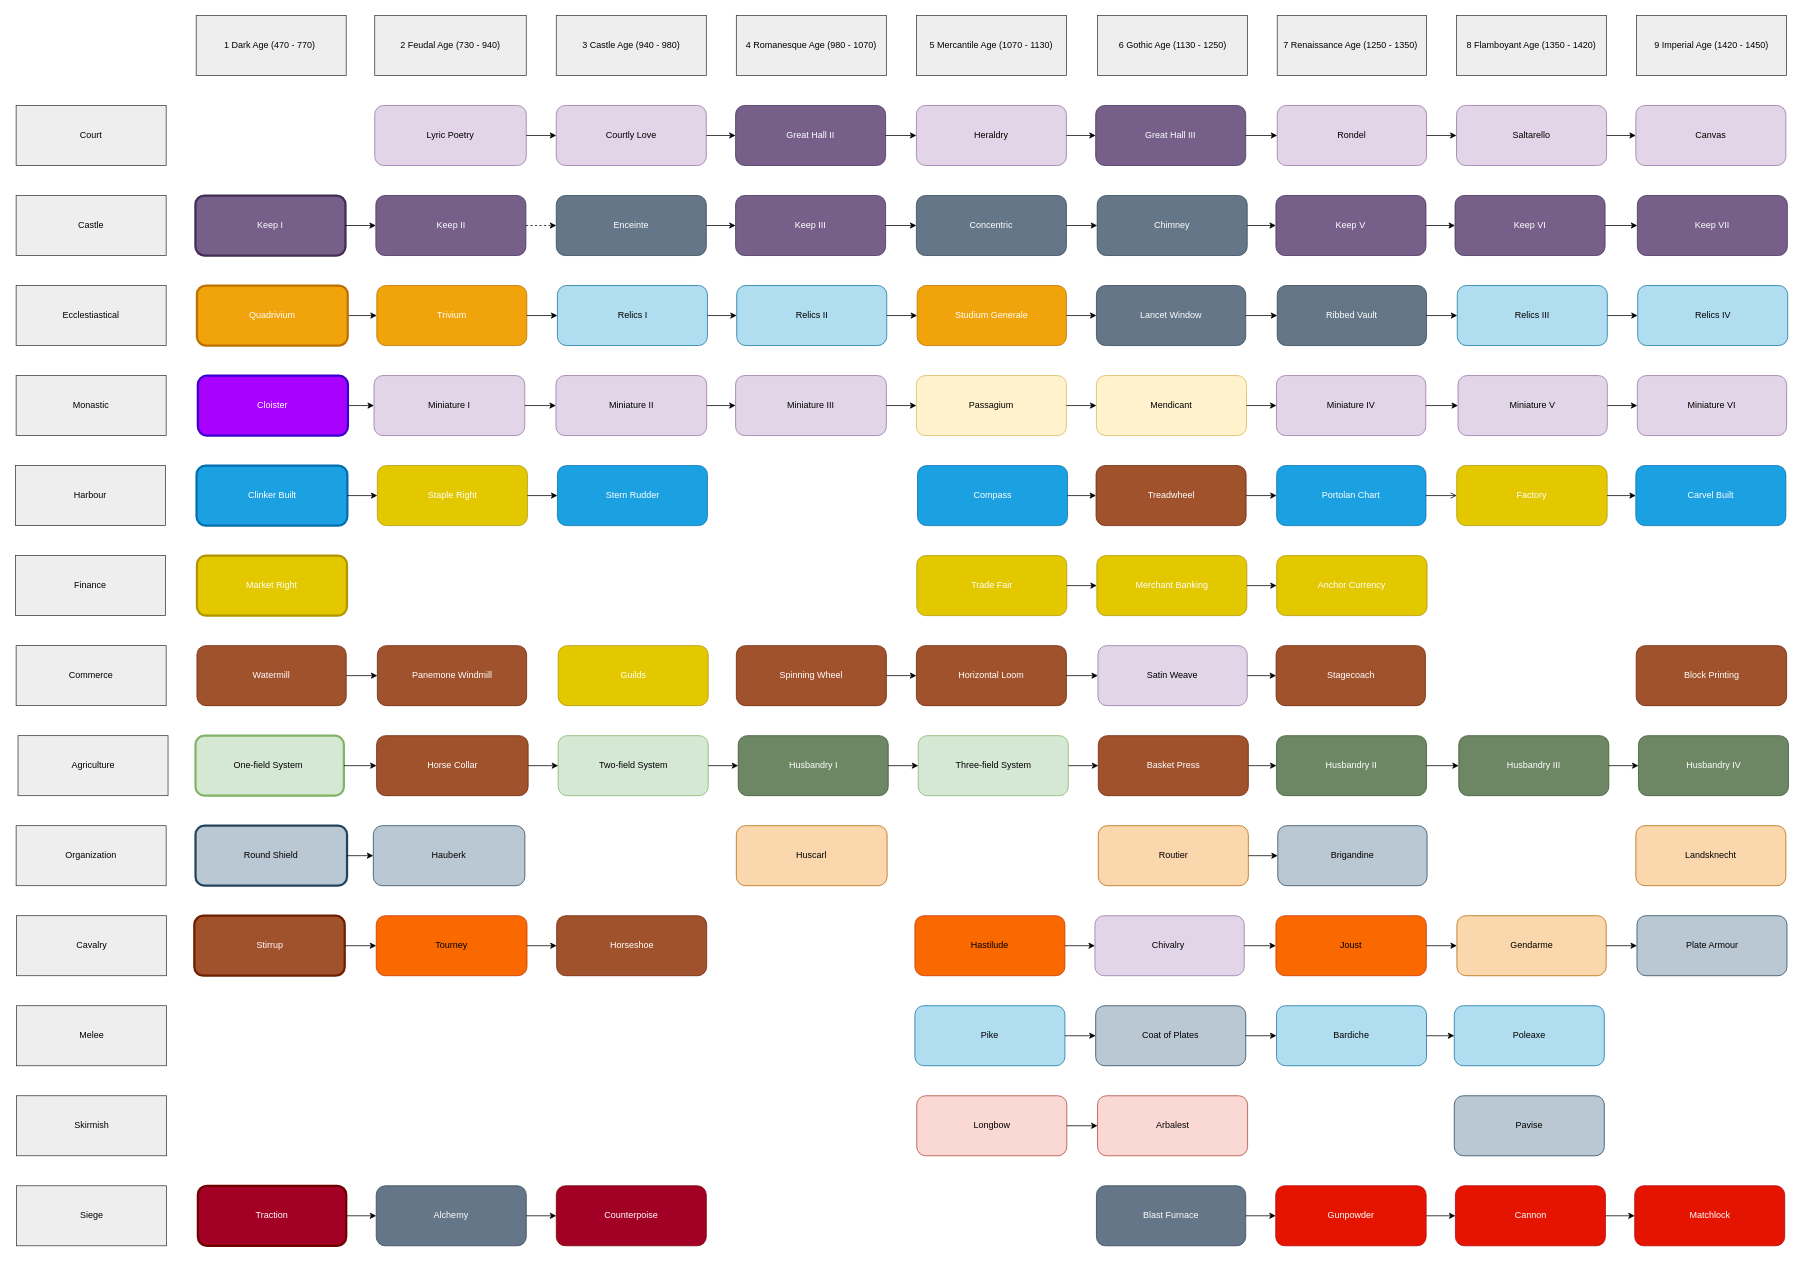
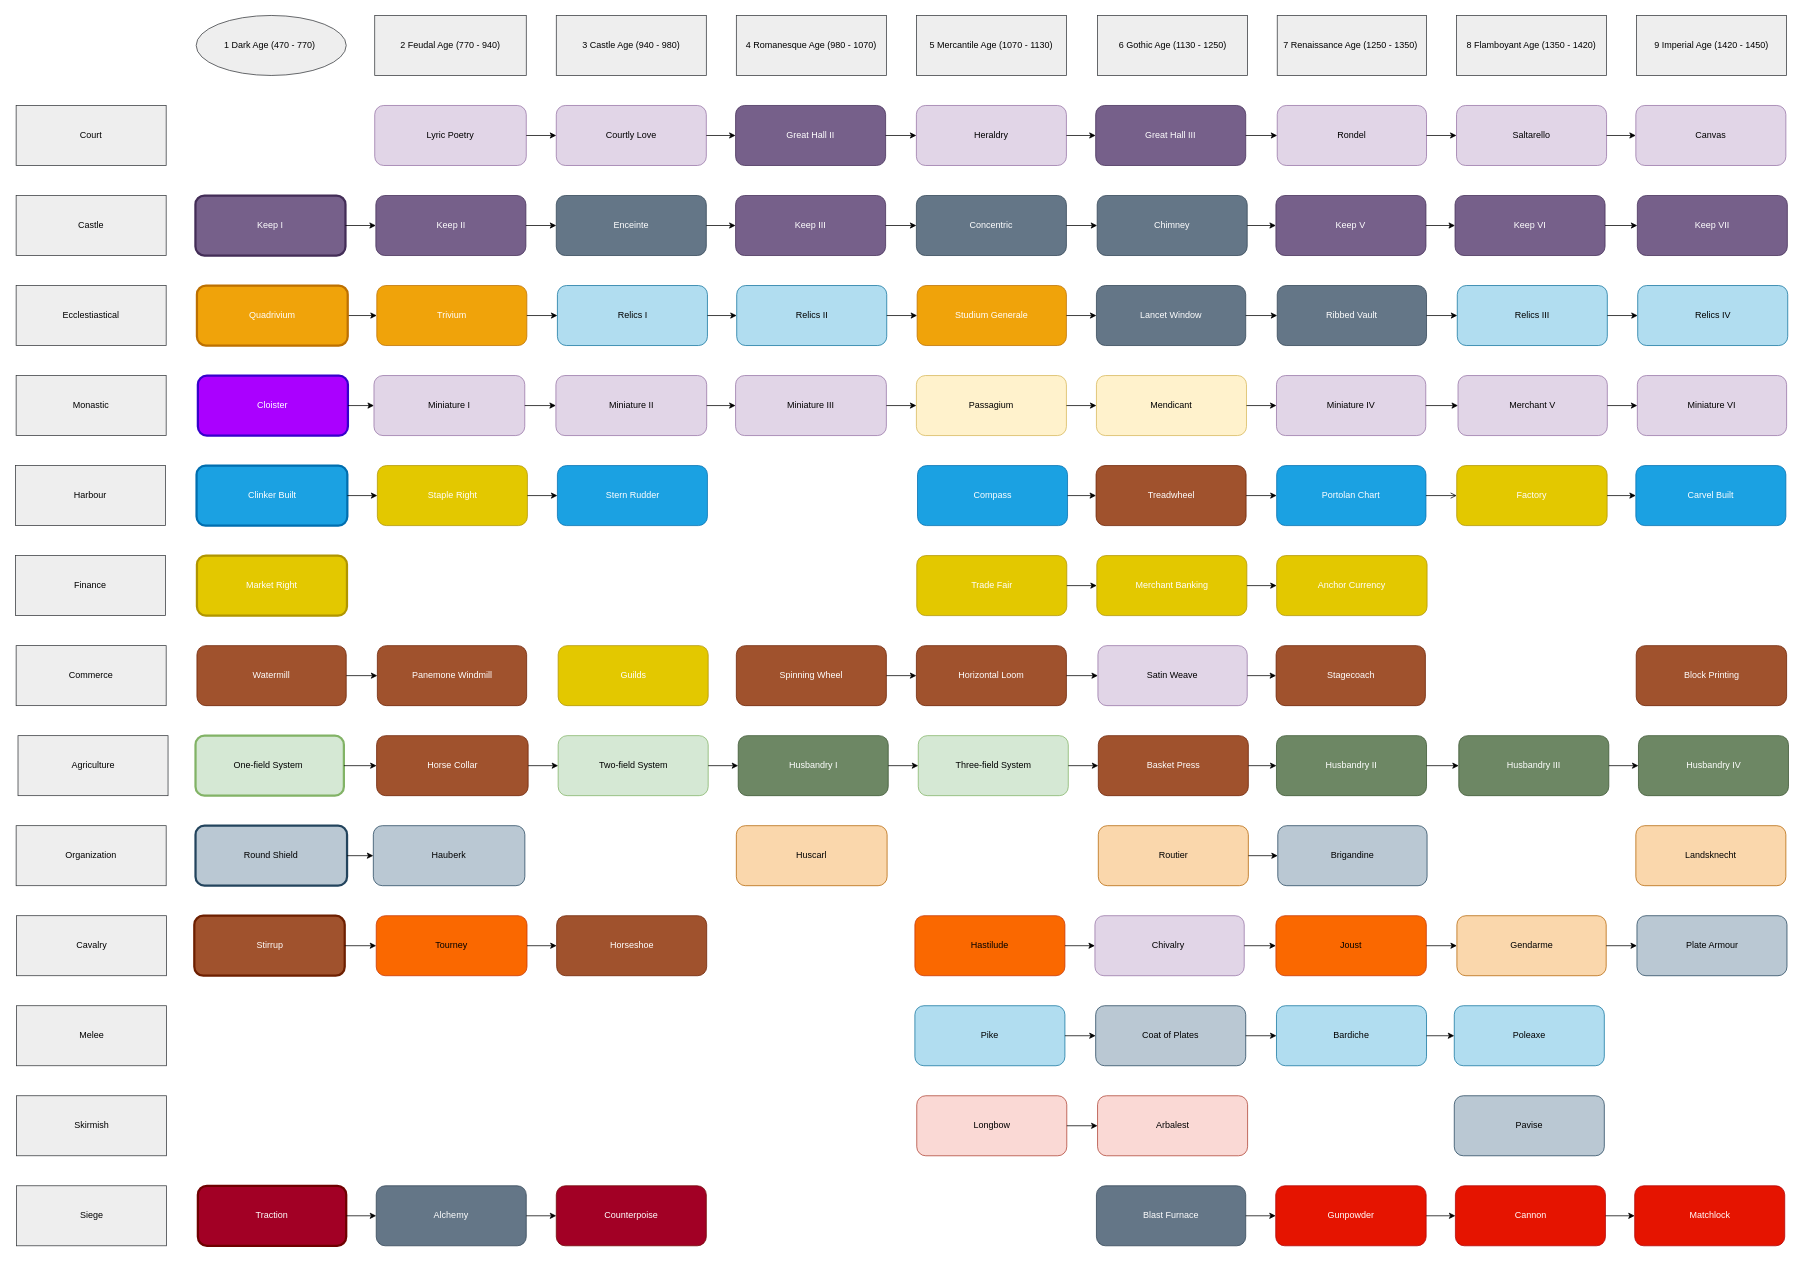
(271, 45) -> (271, 45)
(450, 45) -> (450, 45)
(537, 225) -> (537, 225)
(1532, 405) -> (1532, 405)
